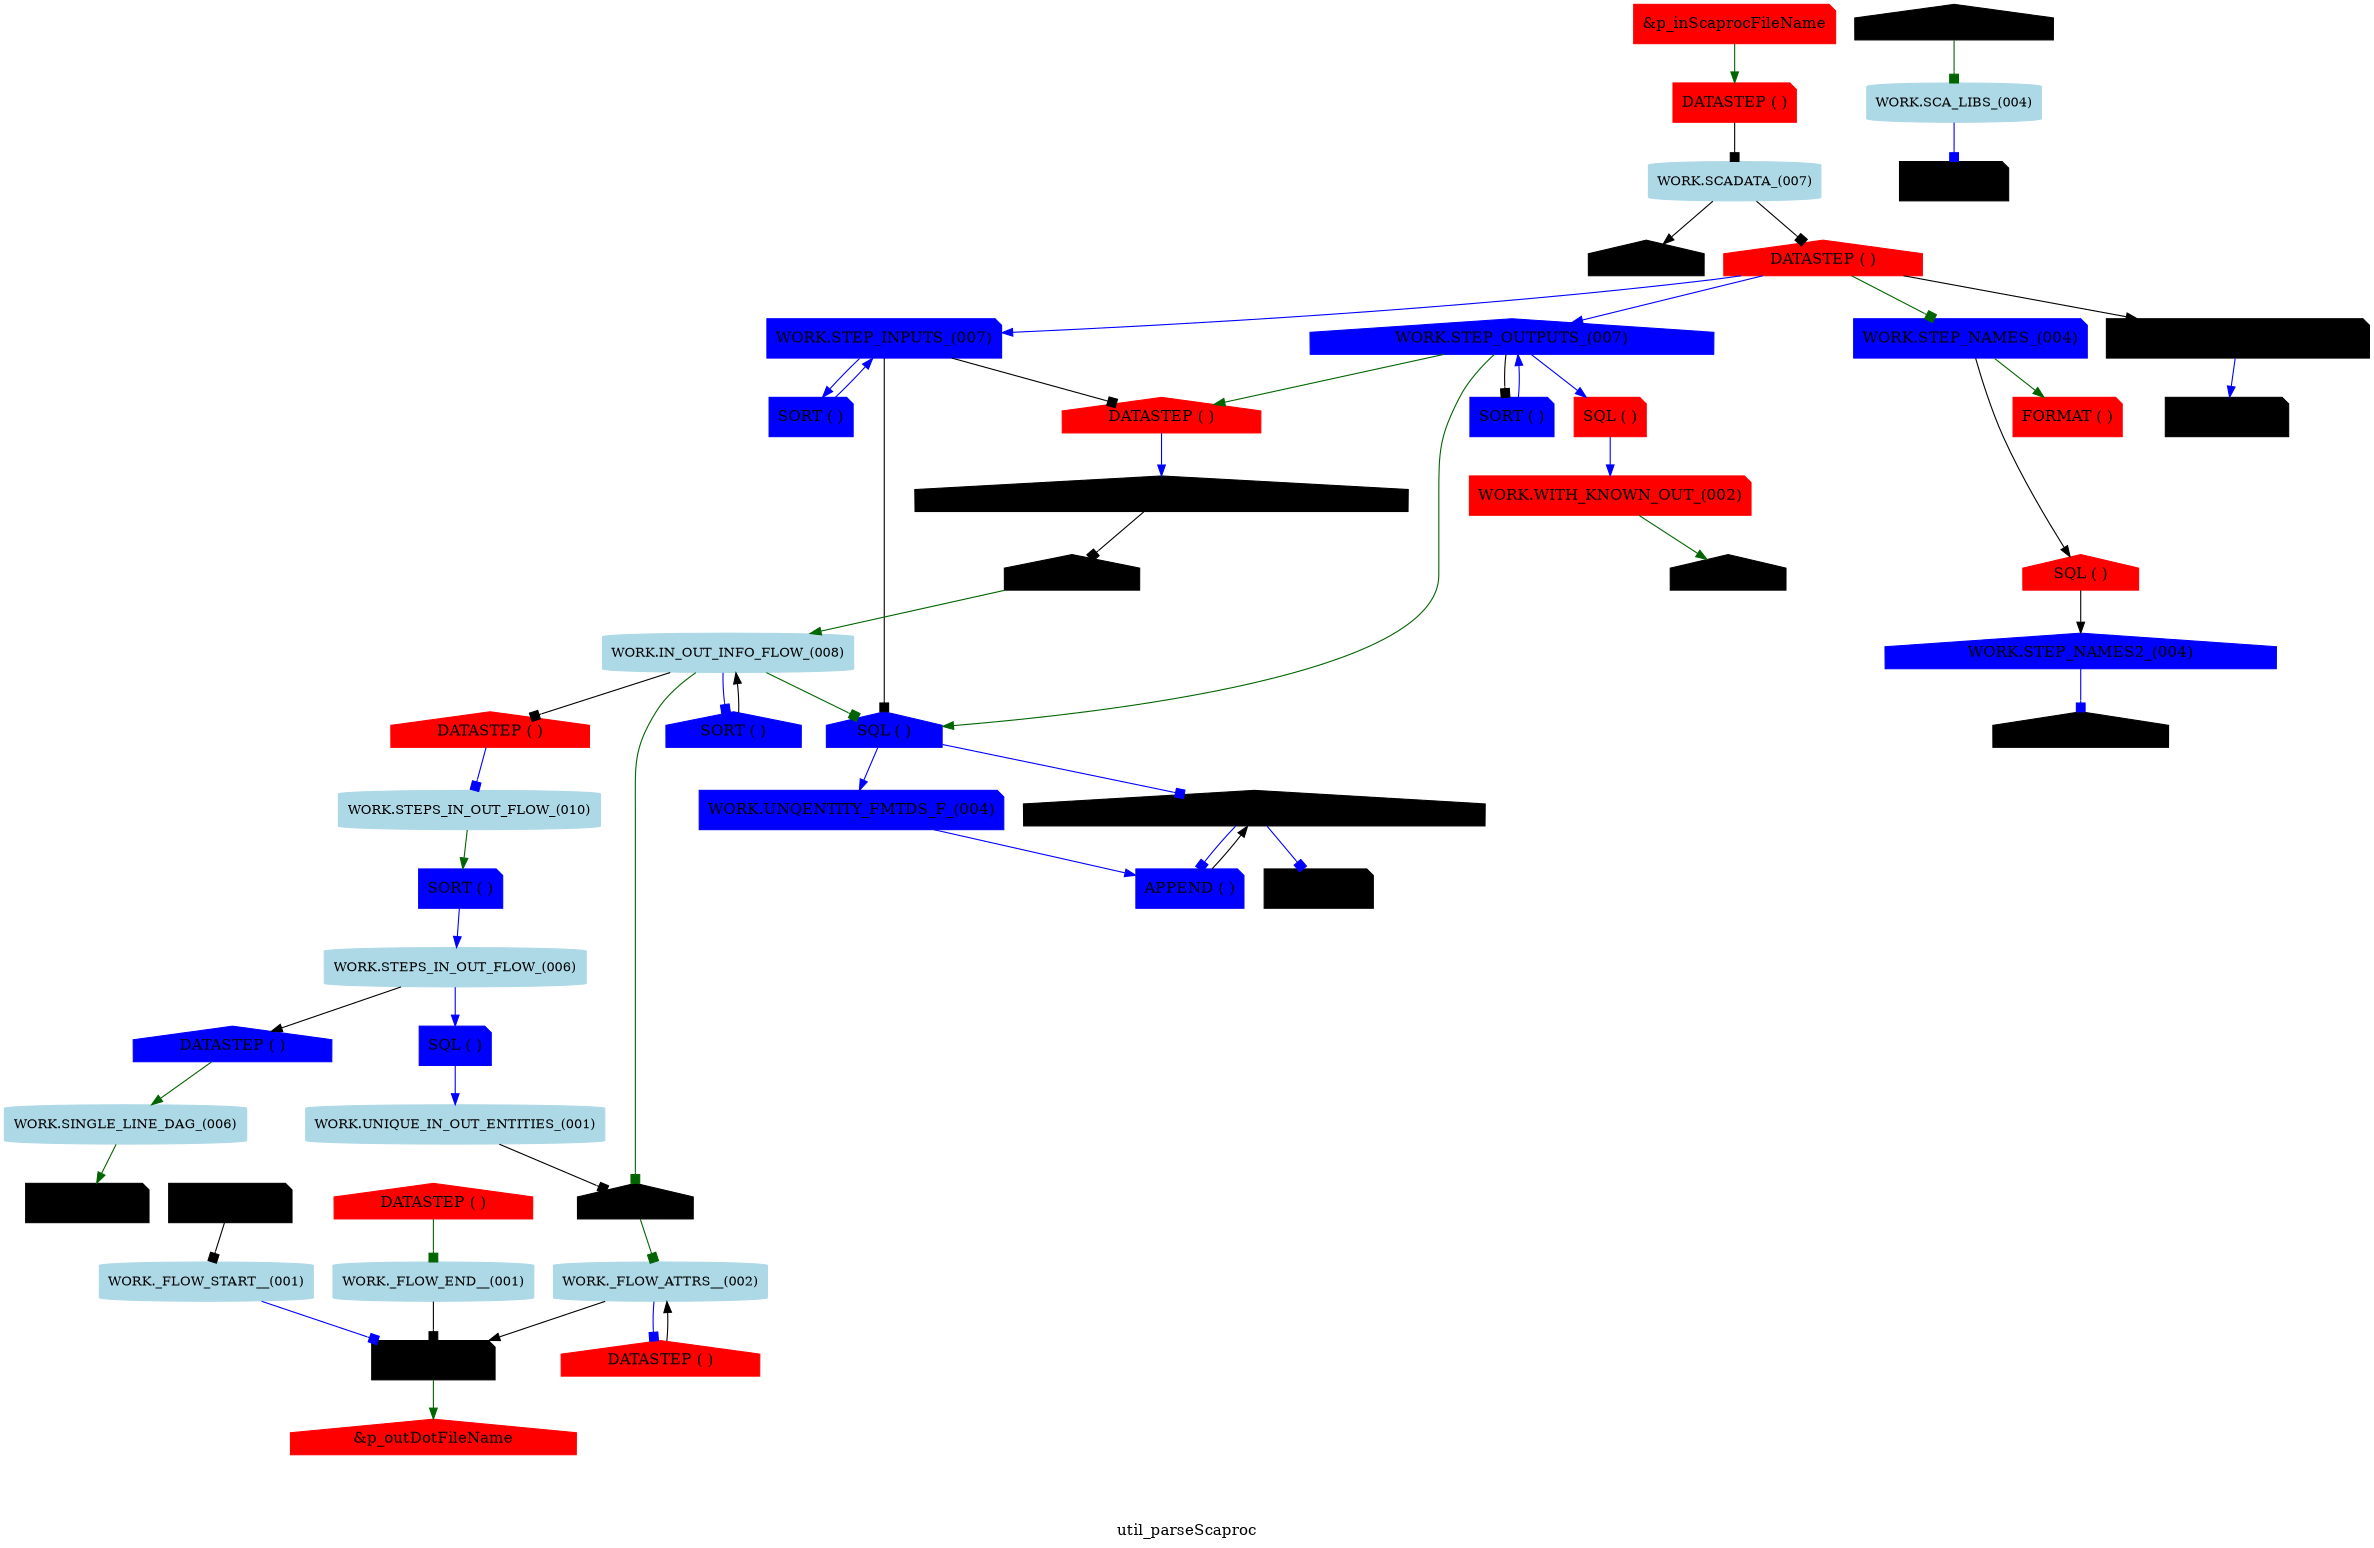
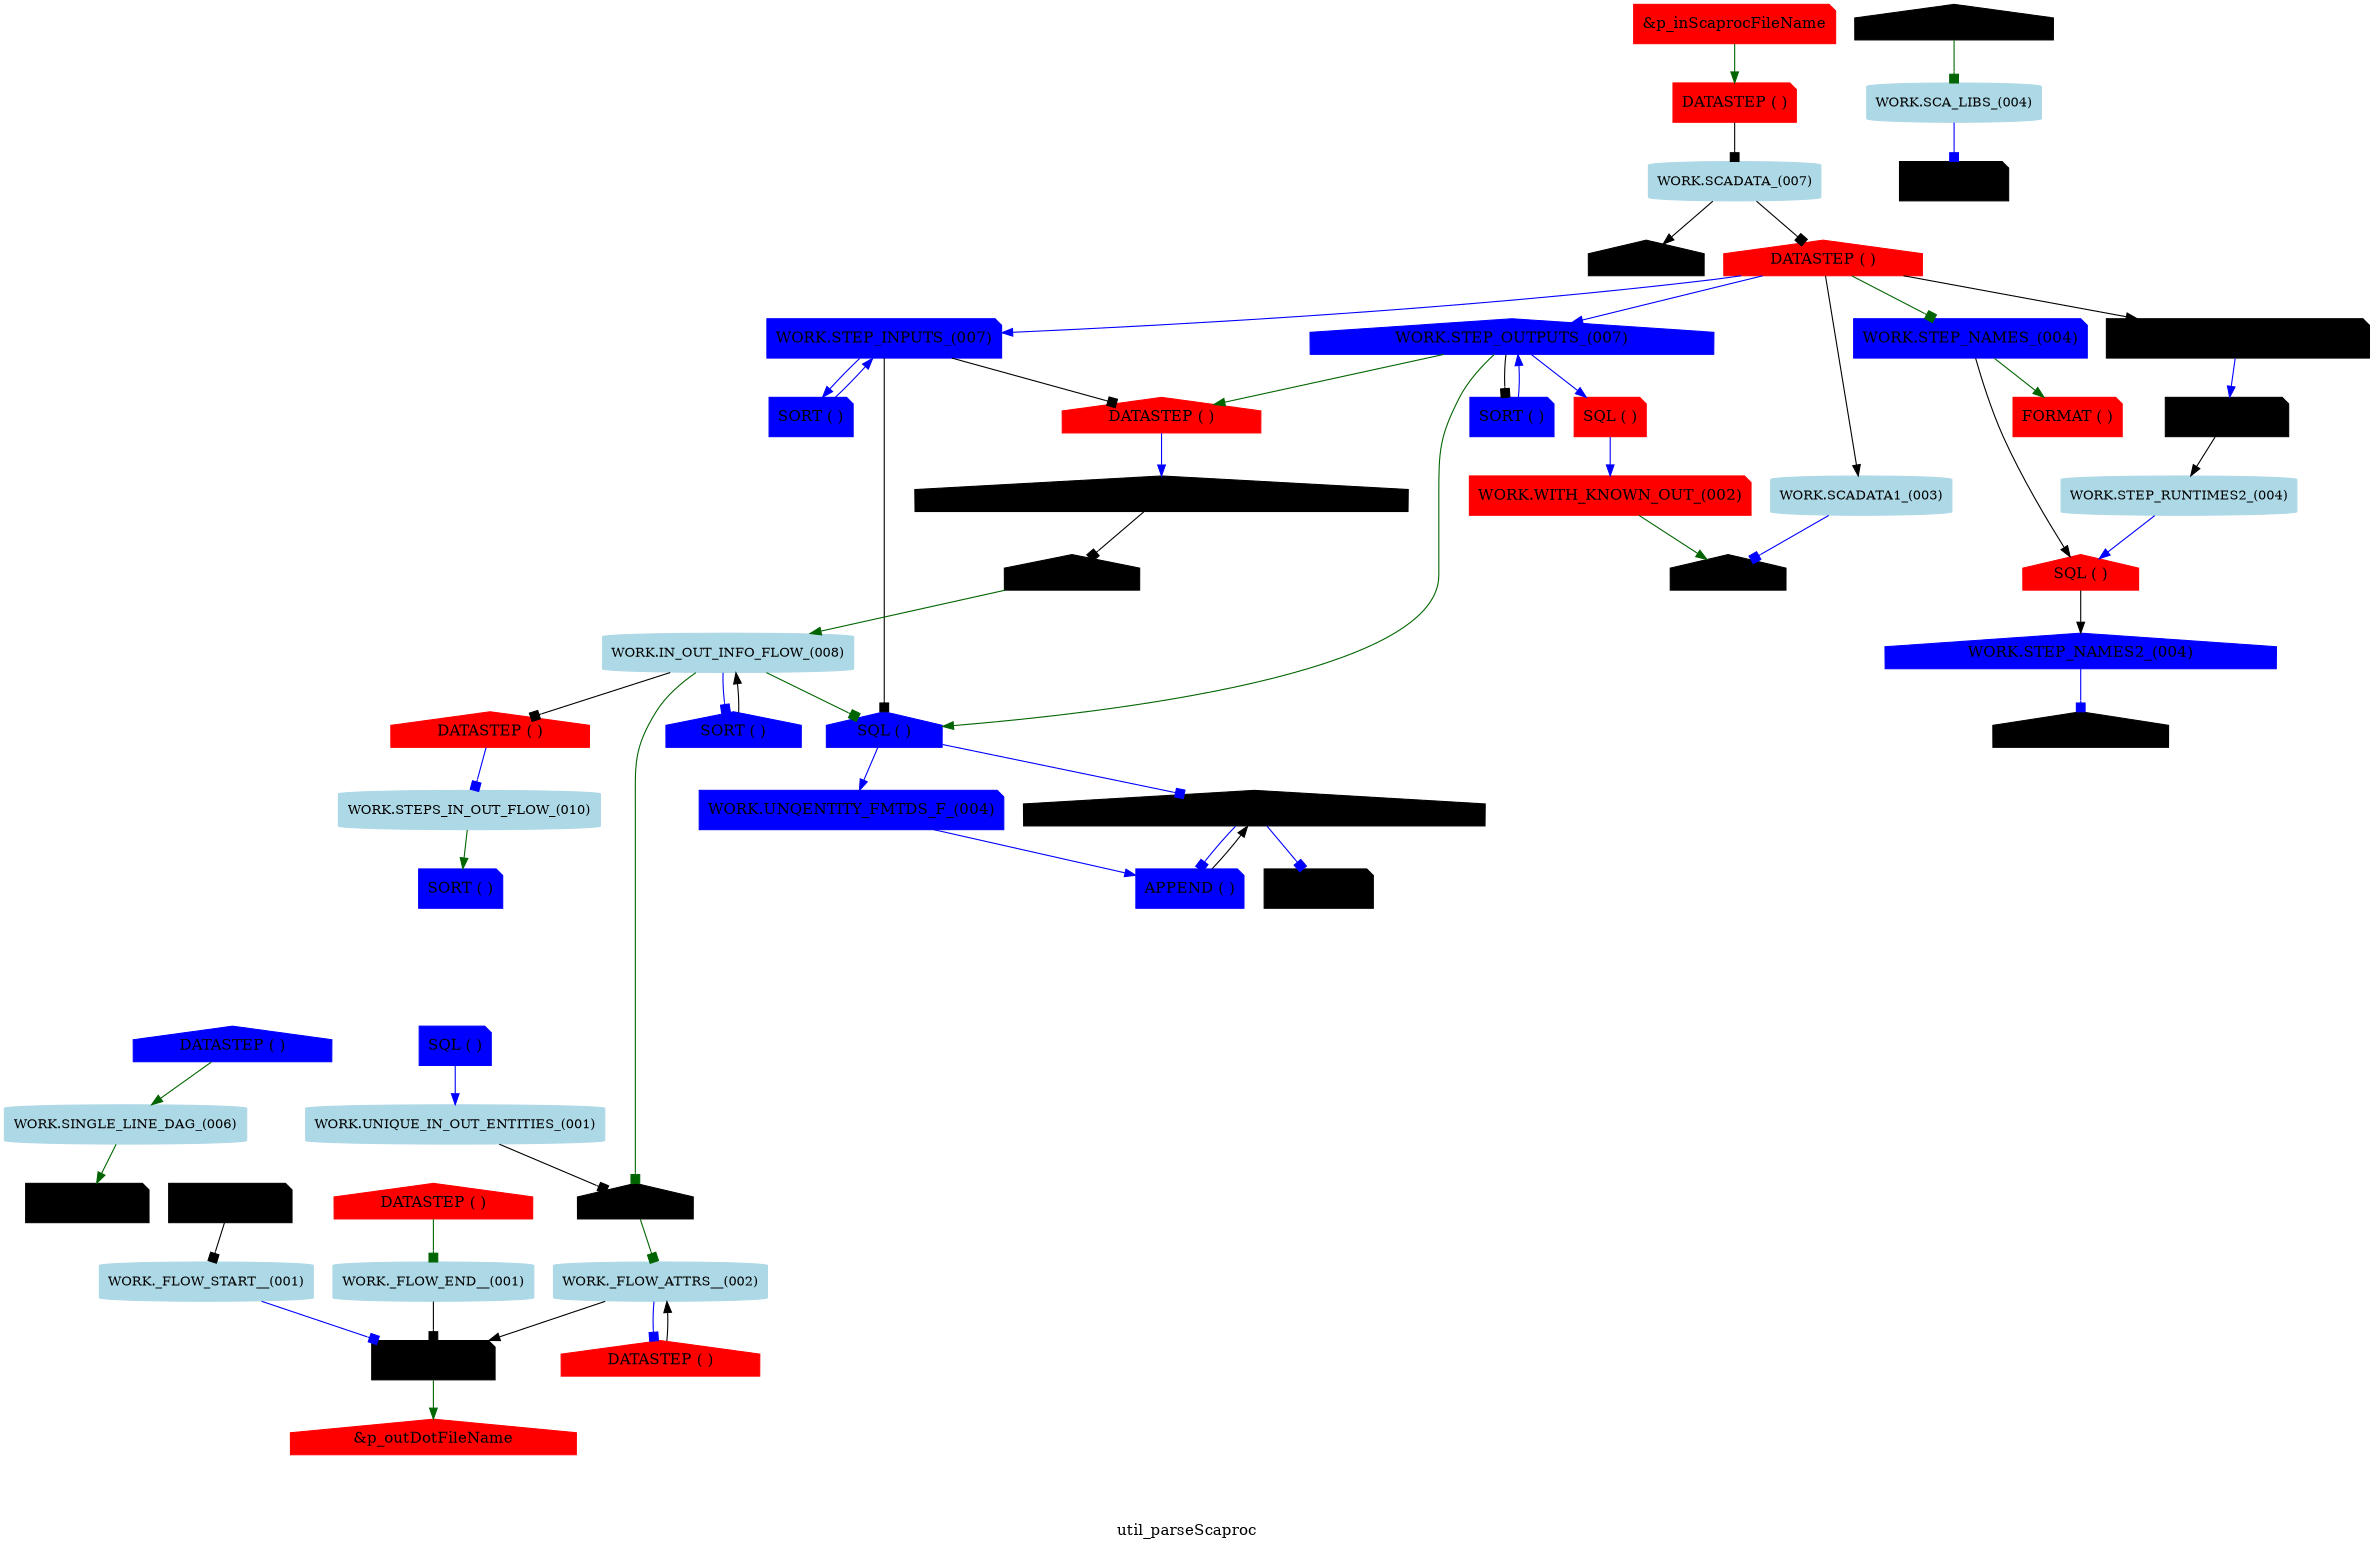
none -> (1861, 496)
none -> (2179, 496)
(455, 967) -> none
